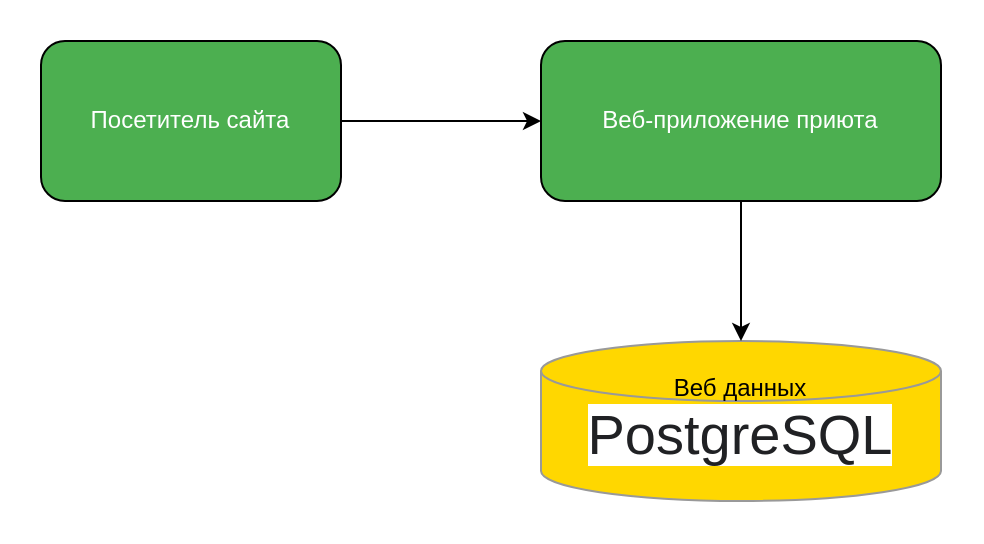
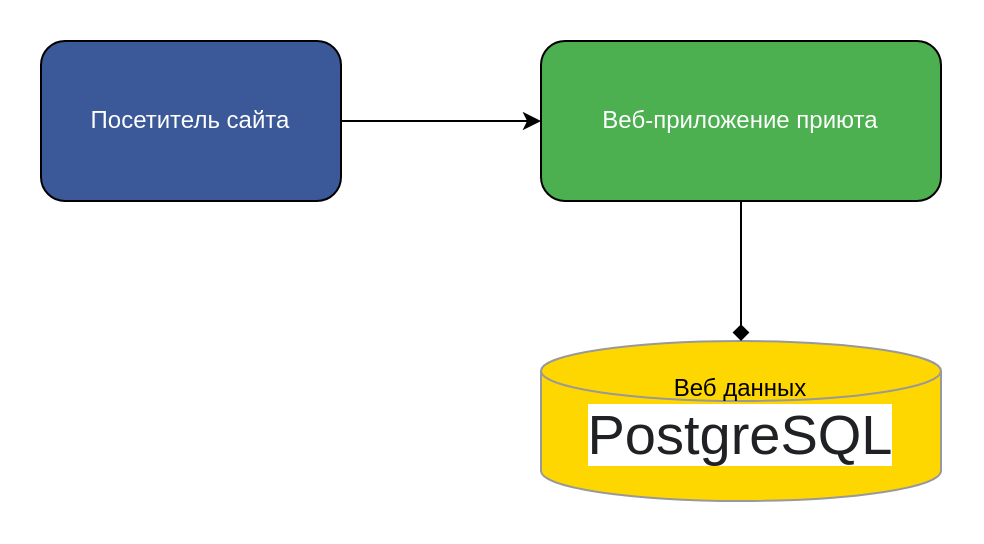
(191, 121) -> (191, 121)
(741, 326) -> (741, 325)
